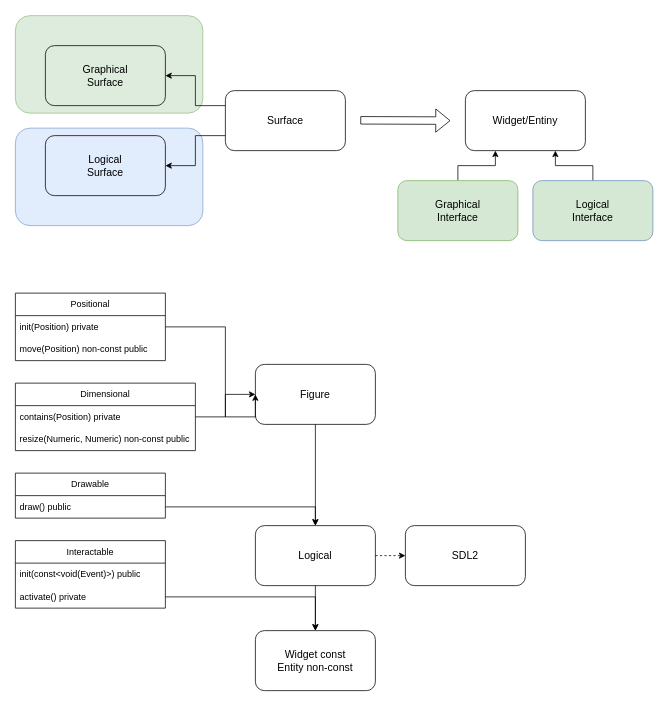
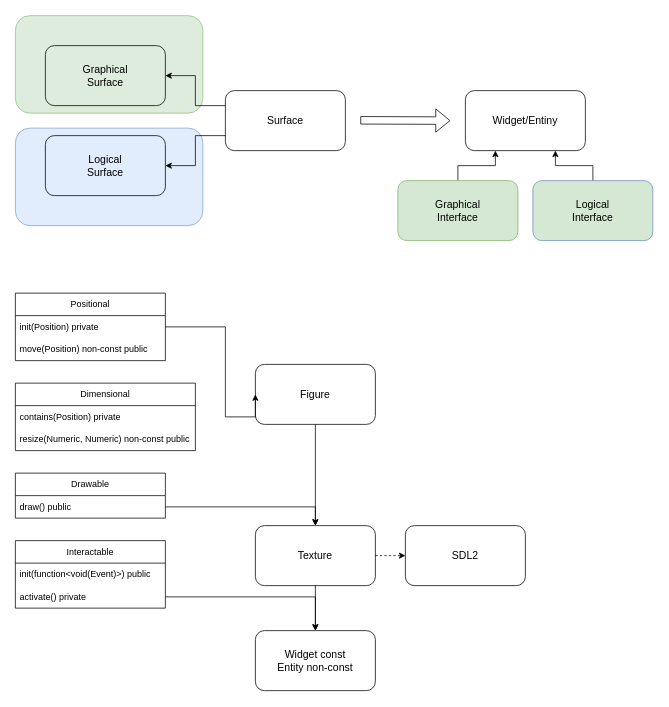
(238, 394) -> none
(315, 555) -> (315, 555)
(91, 574) -> (91, 574)
